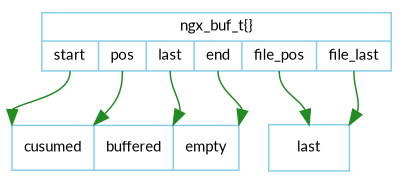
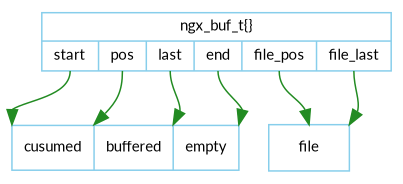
(309, 148) -> (309, 148)
